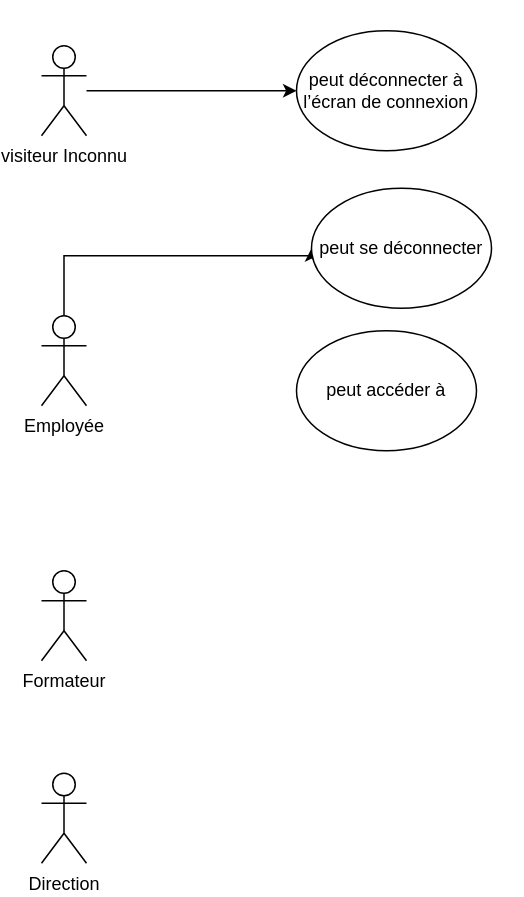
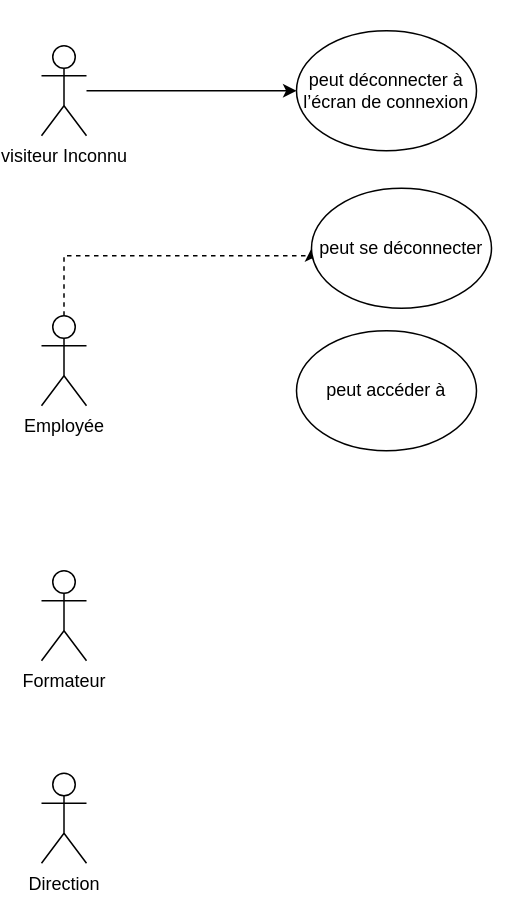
(158, 256) -> (158, 256)
